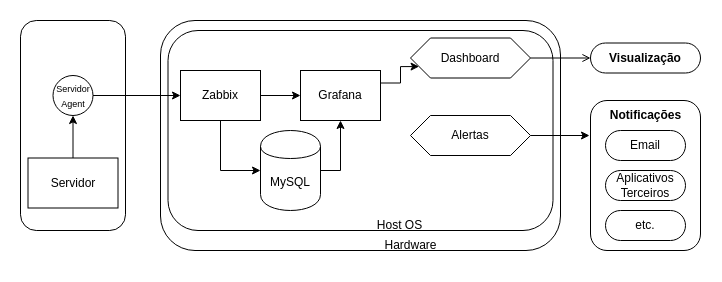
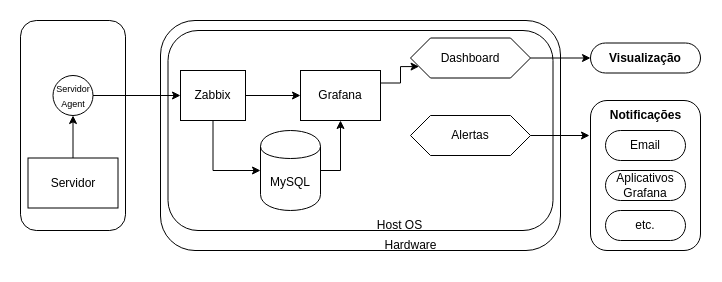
(583, 58) -> (582, 58)
(221, 96) -> (213, 96)
(646, 186) -> (646, 186)
